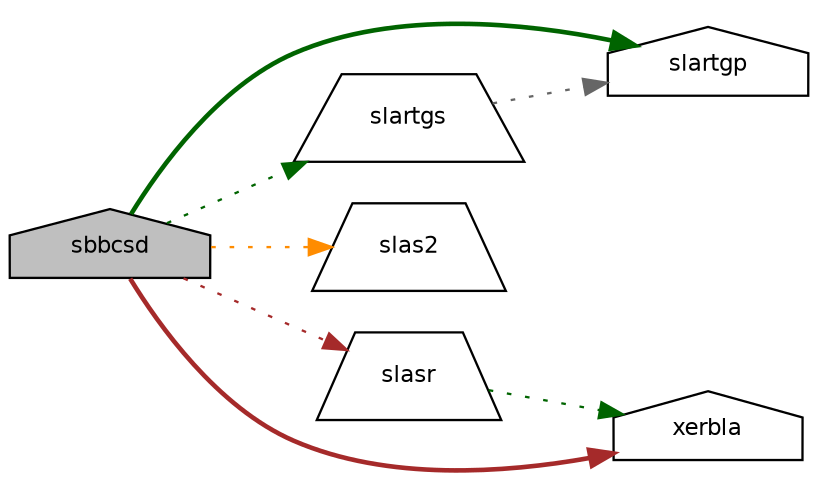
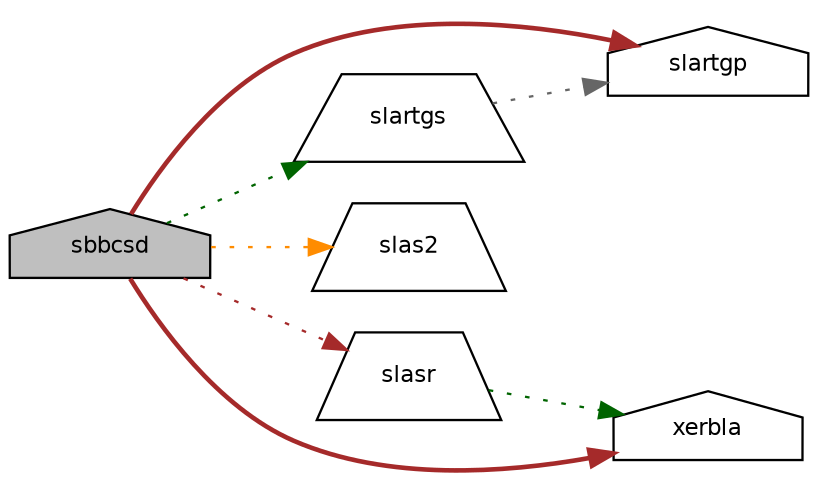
(337, 39) -> (337, 39)
